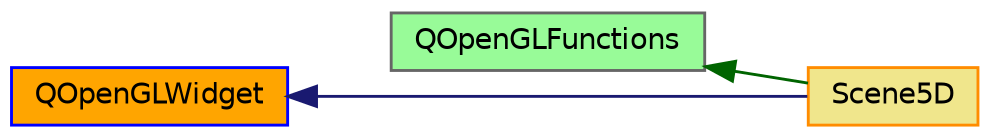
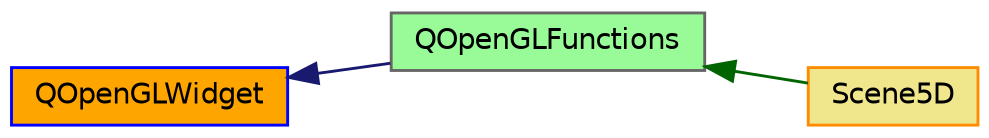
(562, 96) -> (354, 68)
